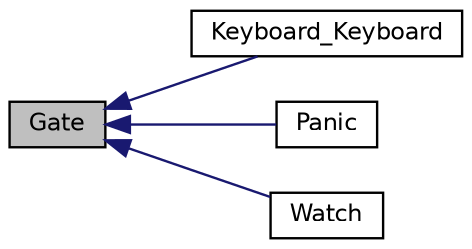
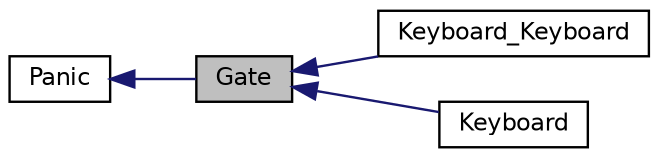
(203, 125) -> (165, 79)
(327, 216) -> (514, 125)
